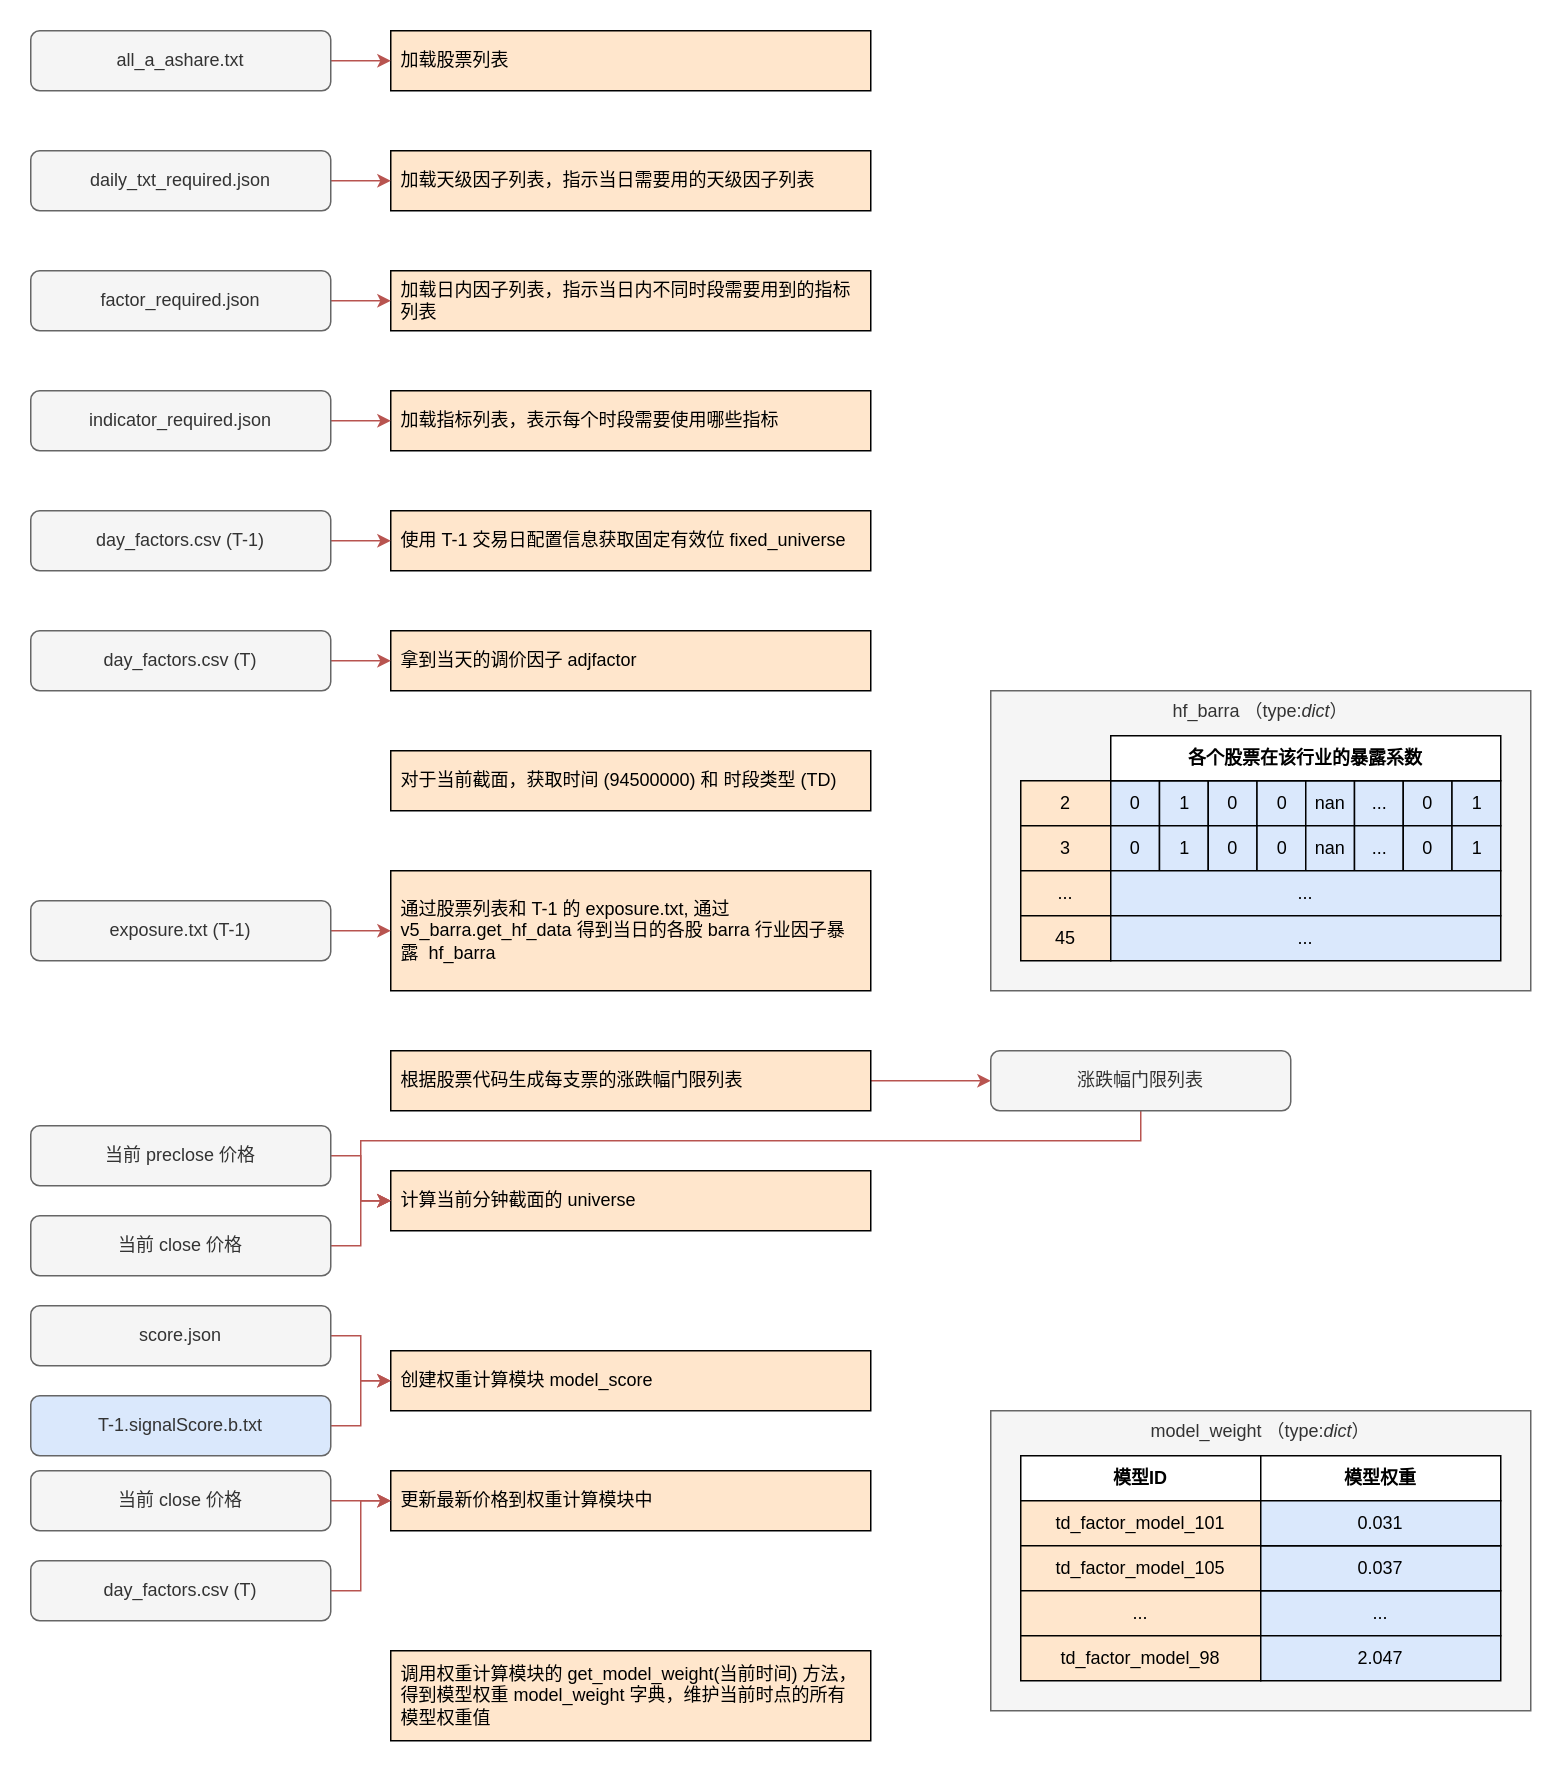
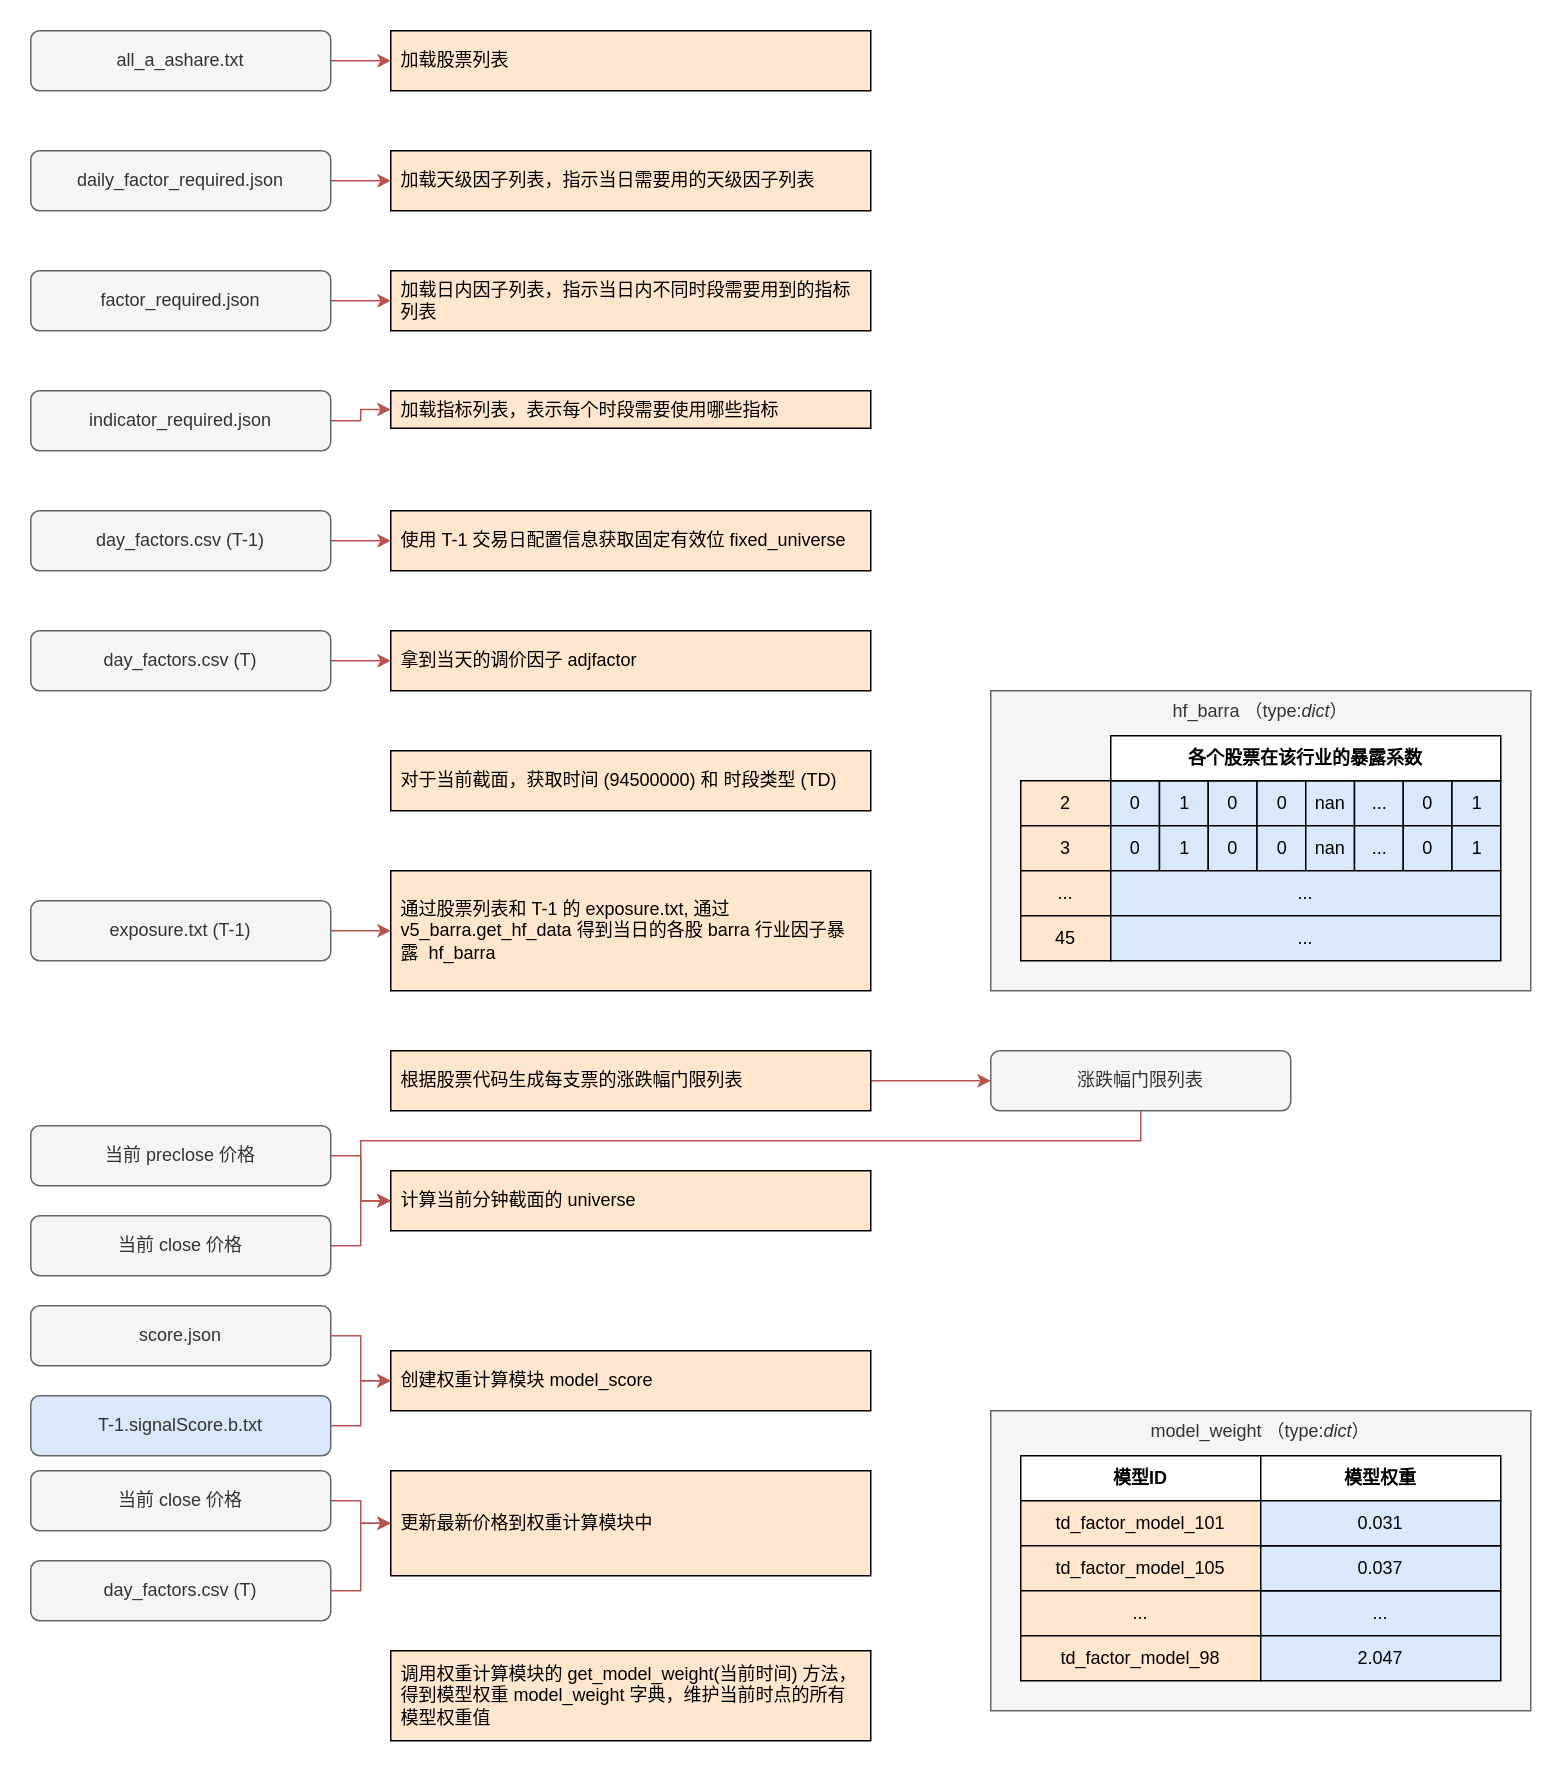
(181, 181) -> (181, 181)
(631, 421) -> (631, 410)
(631, 1501) -> (631, 1523)
